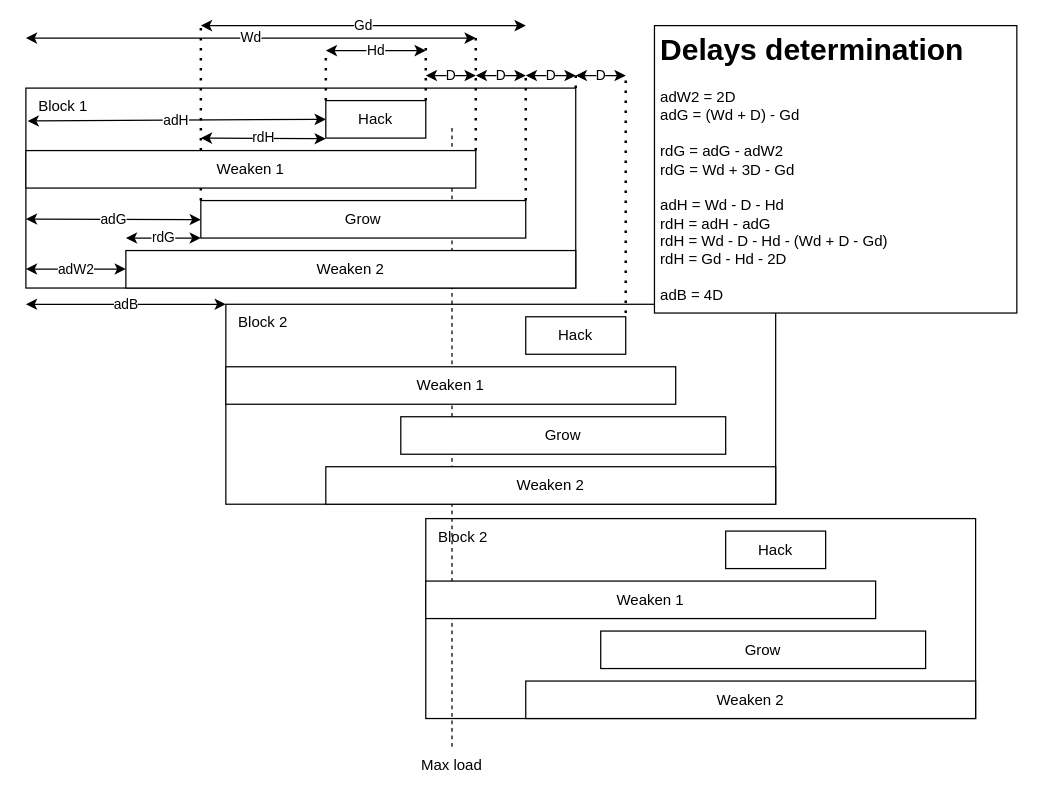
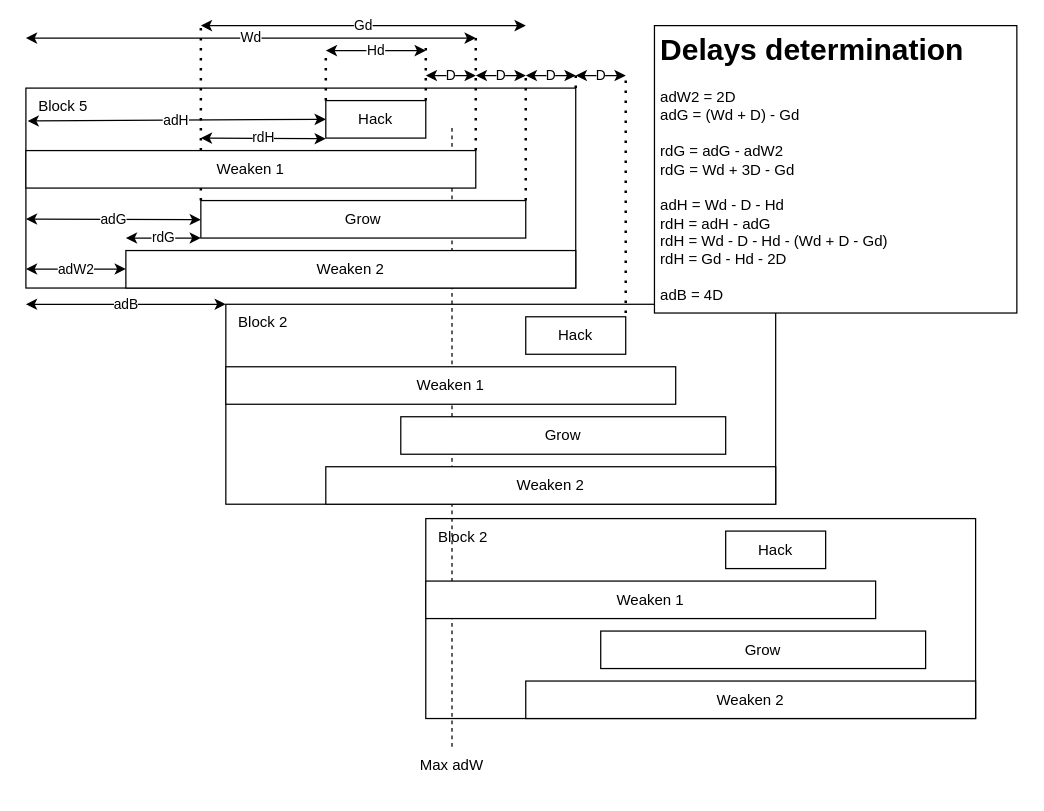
(63, 107) -> (63, 107)
(452, 766) -> (452, 766)
